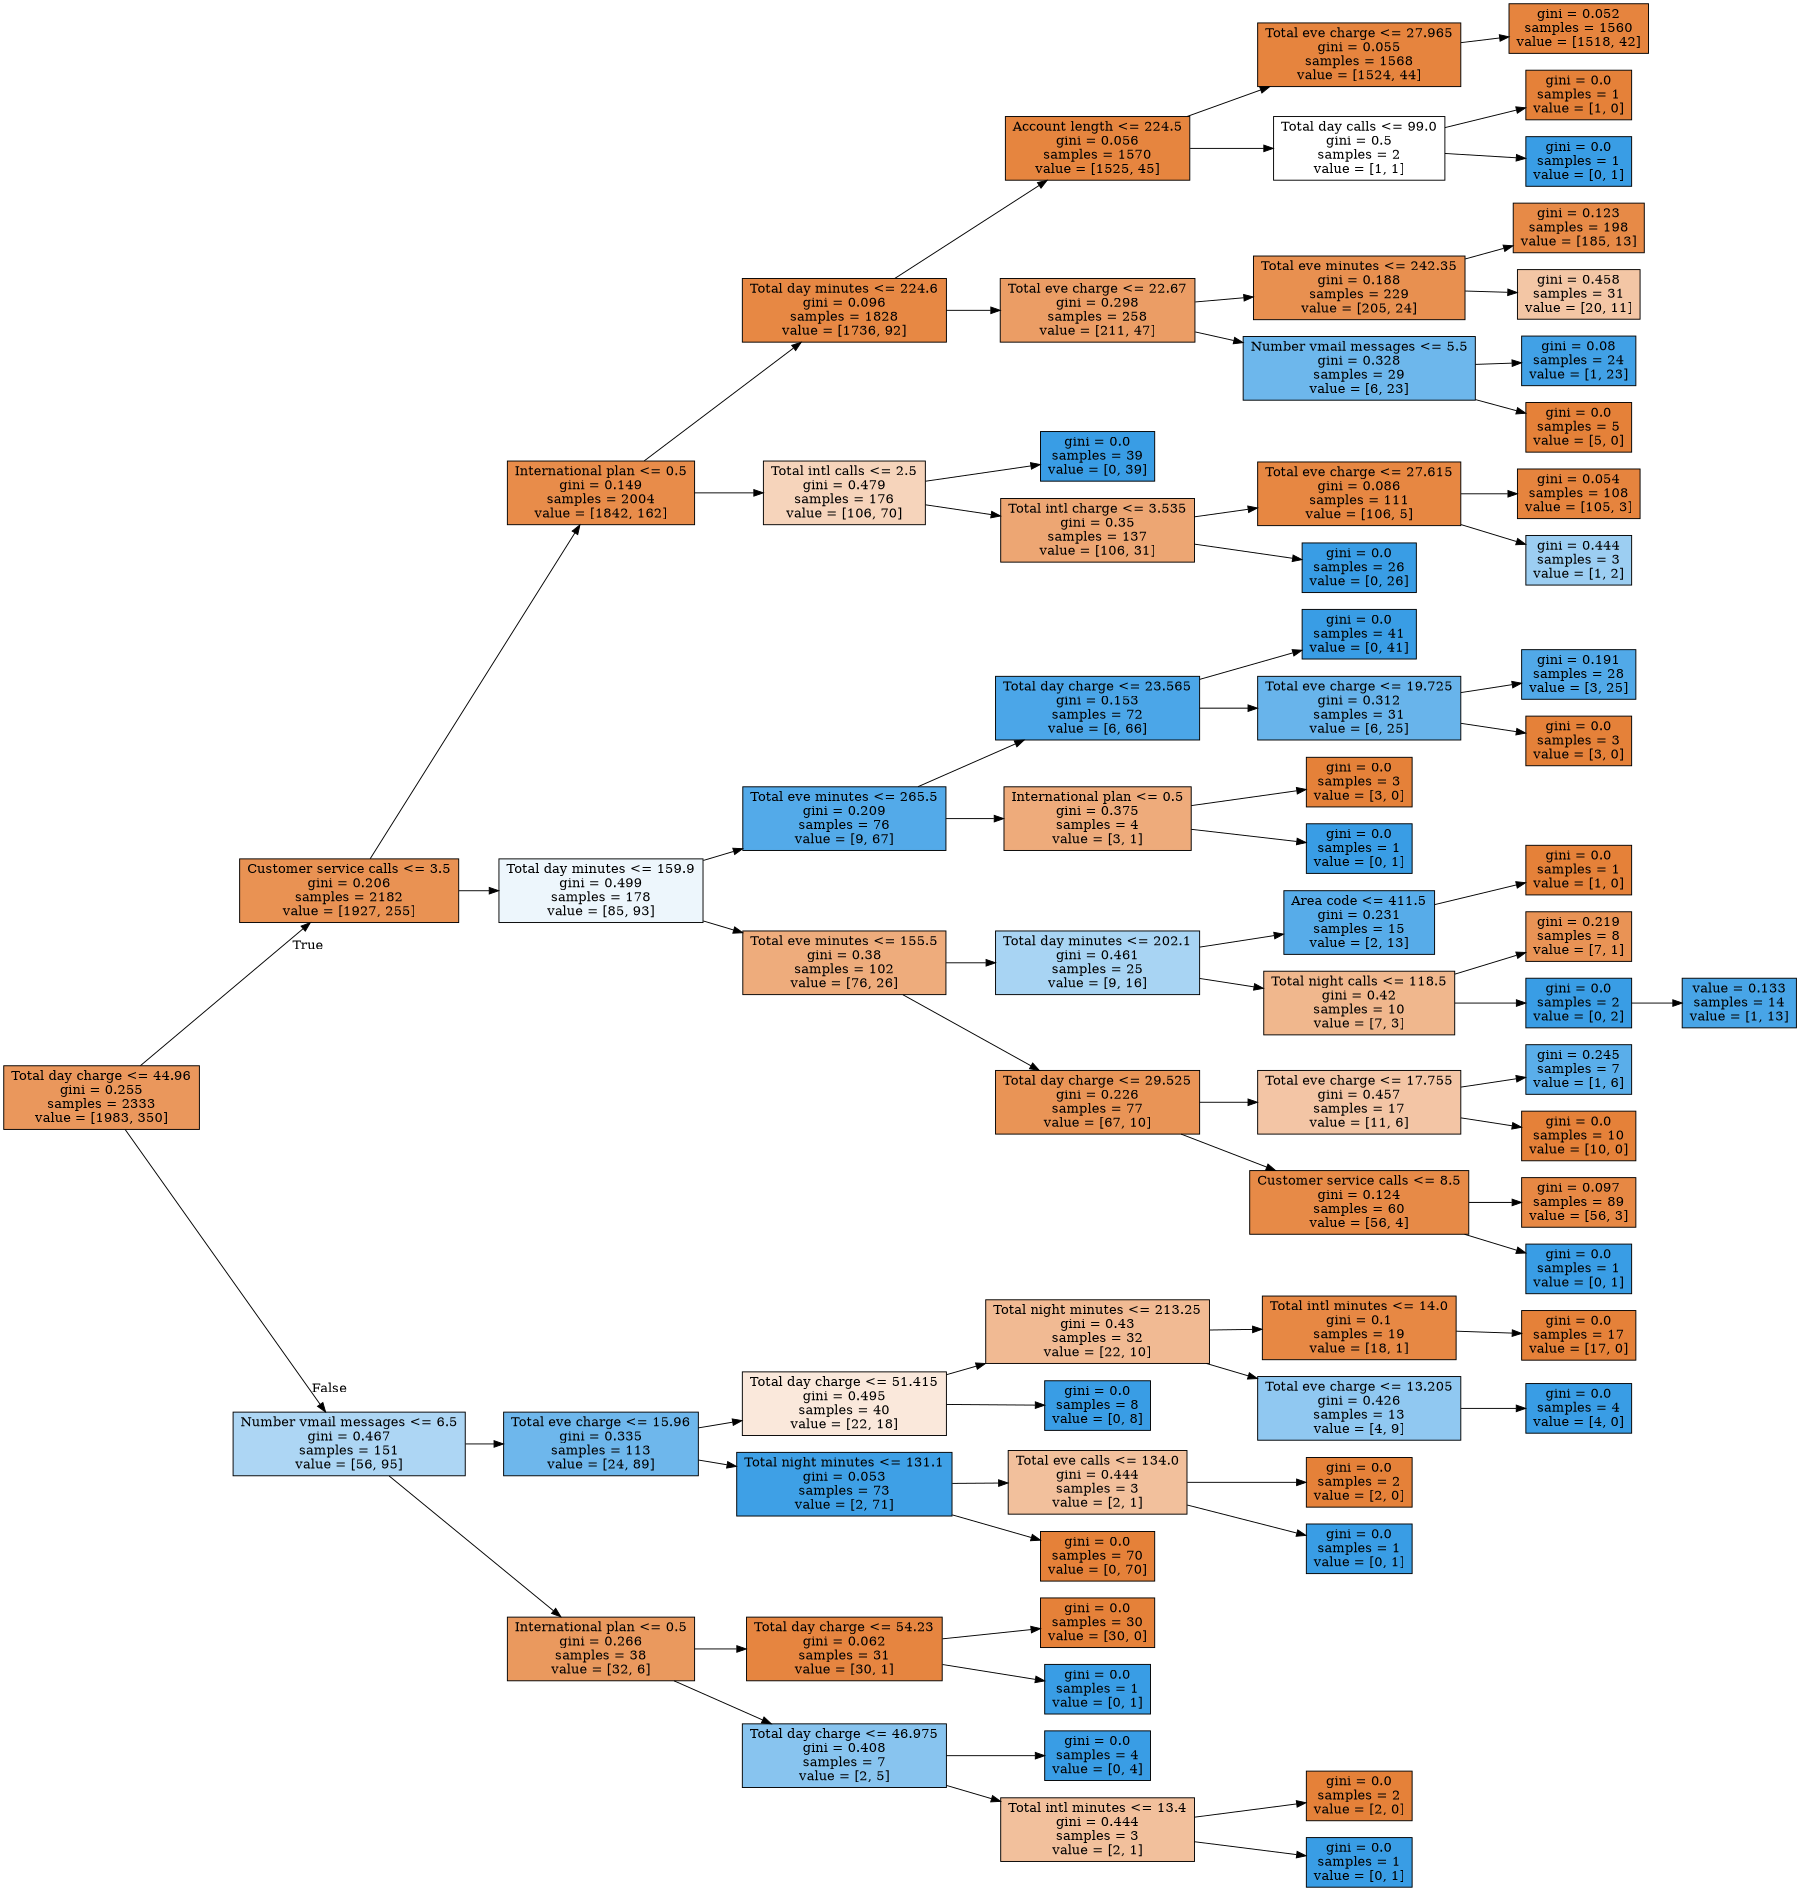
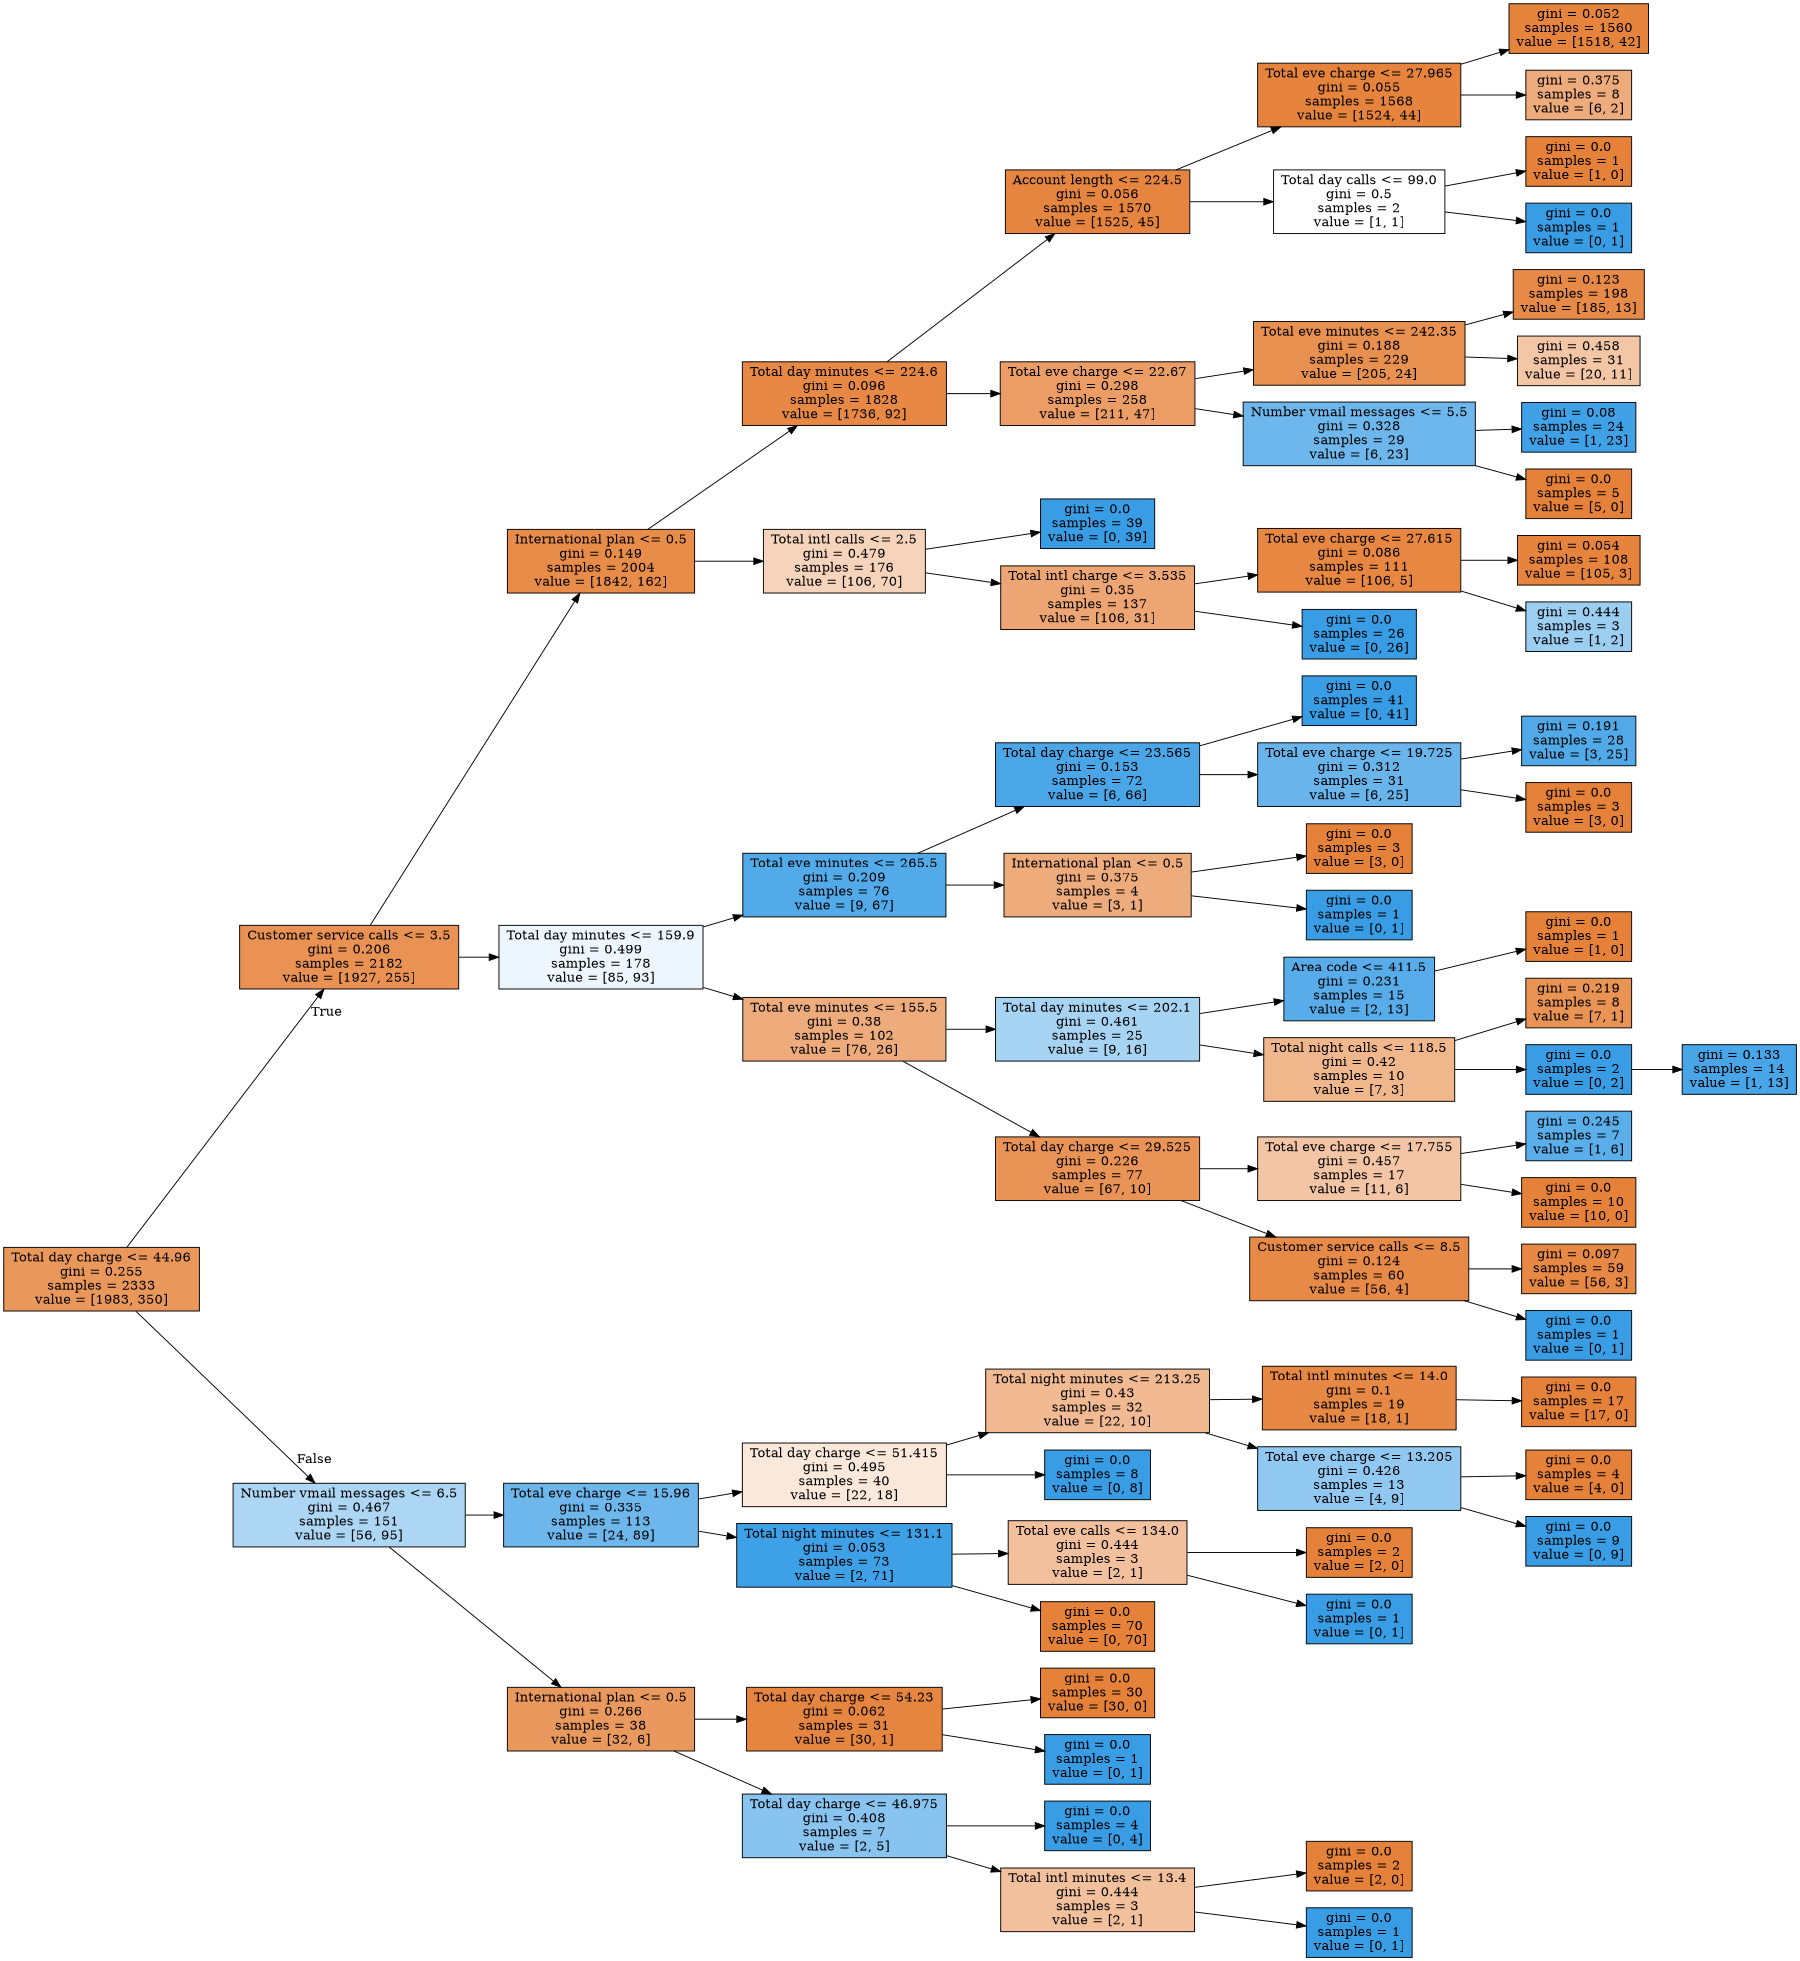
none -> (1579, 95)
(1739, 1003) -> (1739, 1070)
(1579, 1202) -> (1579, 1269)
(1579, 1408) -> (1579, 1475)
none -> (1579, 1541)
